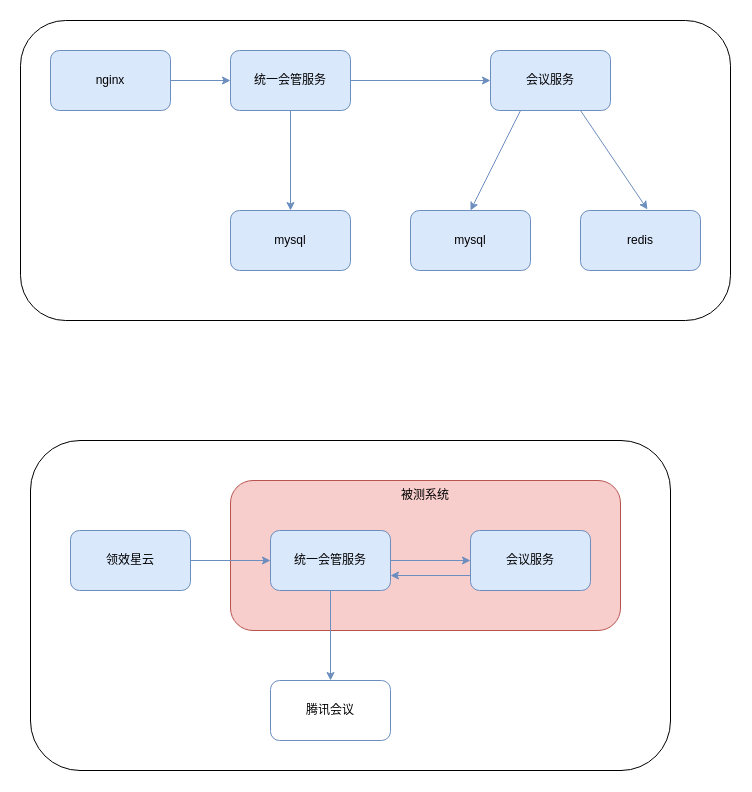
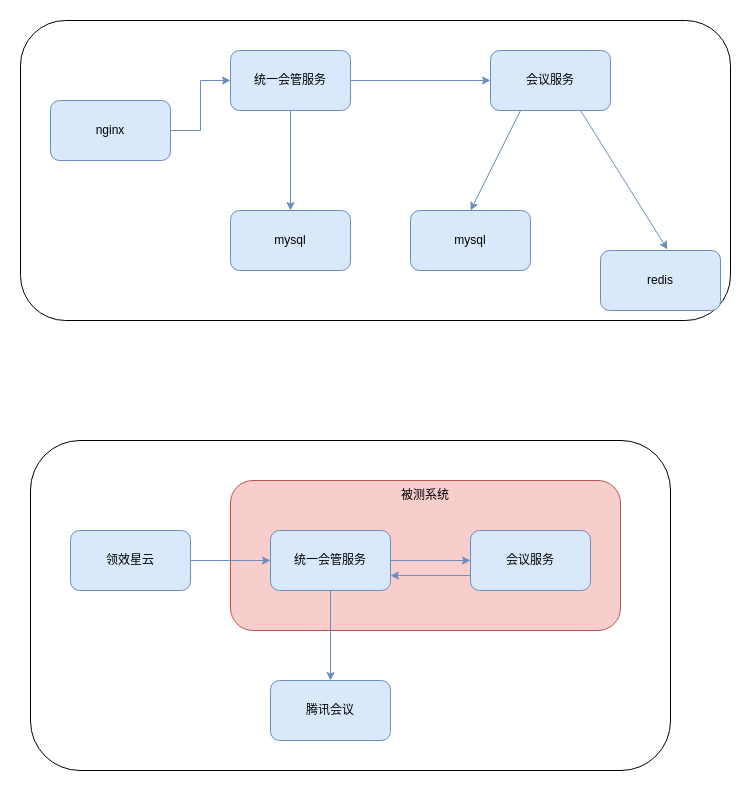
(111, 81) -> (111, 131)
(641, 241) -> (661, 281)
(331, 711) -> (331, 711)
